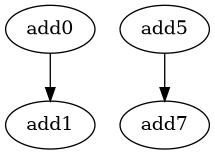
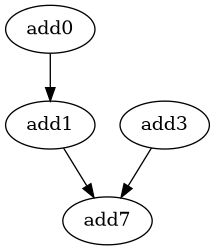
(165, 29) -> (165, 125)
none -> (75, 167)
